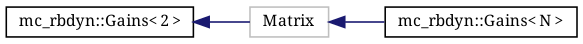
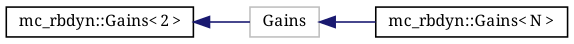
(289, 22) -> (285, 22)
